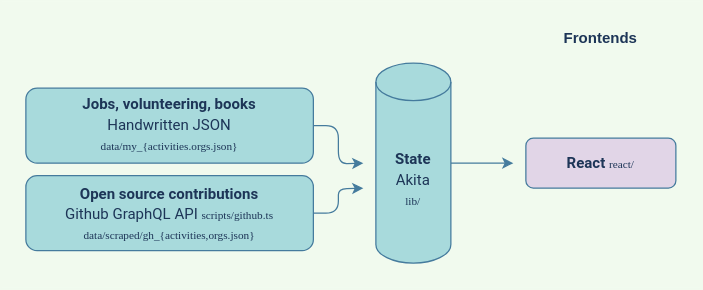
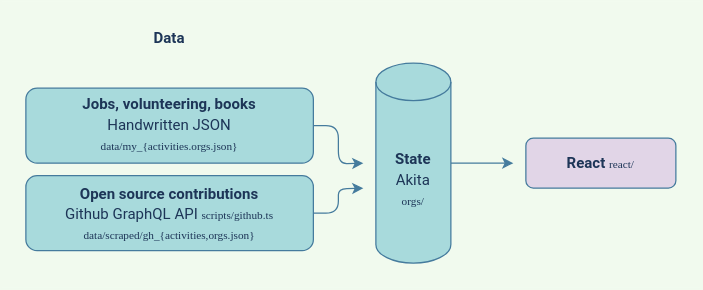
none -> (169, 38)
(601, 38) -> none
(413, 179) -> (413, 179)
